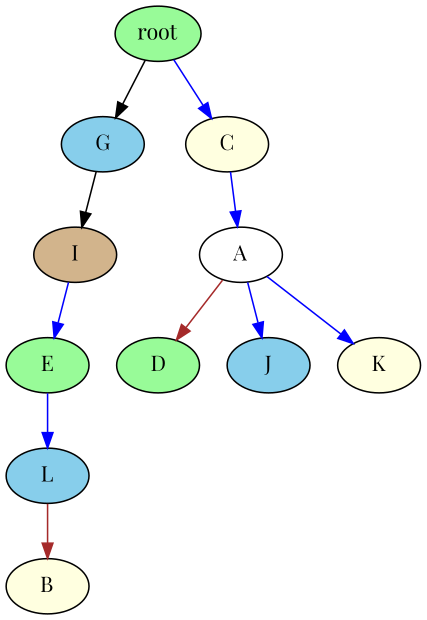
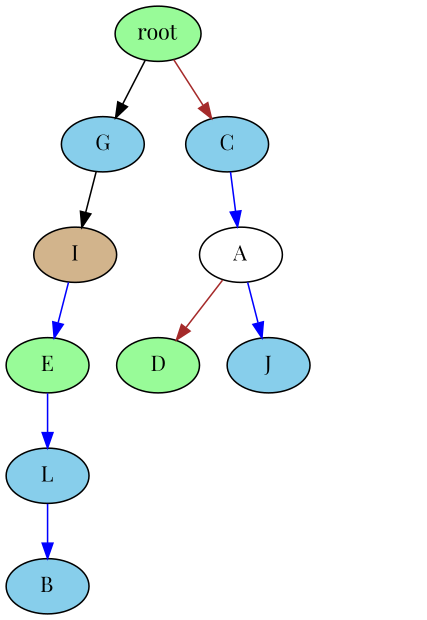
(188, 82) -> (188, 82)
(227, 144) -> (227, 144)
(379, 365) -> none
(48, 523) -> (48, 523)
(48, 586) -> (48, 586)
